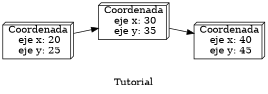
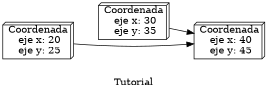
(83, 32) -> (130, 46)
